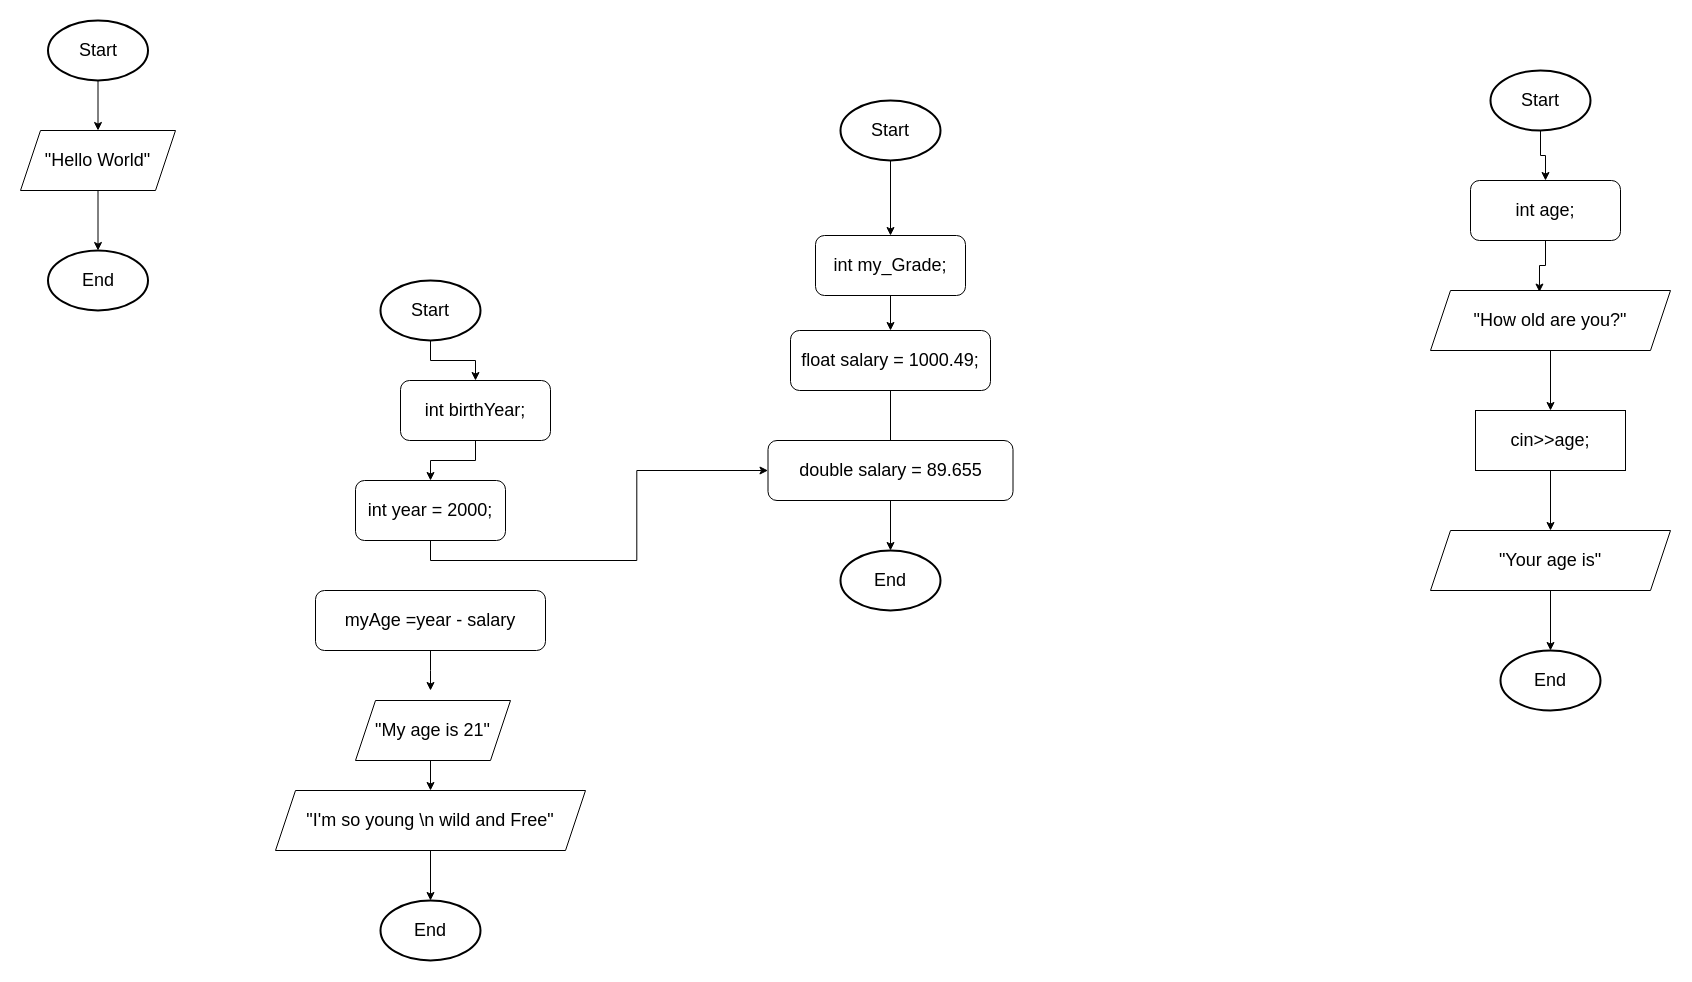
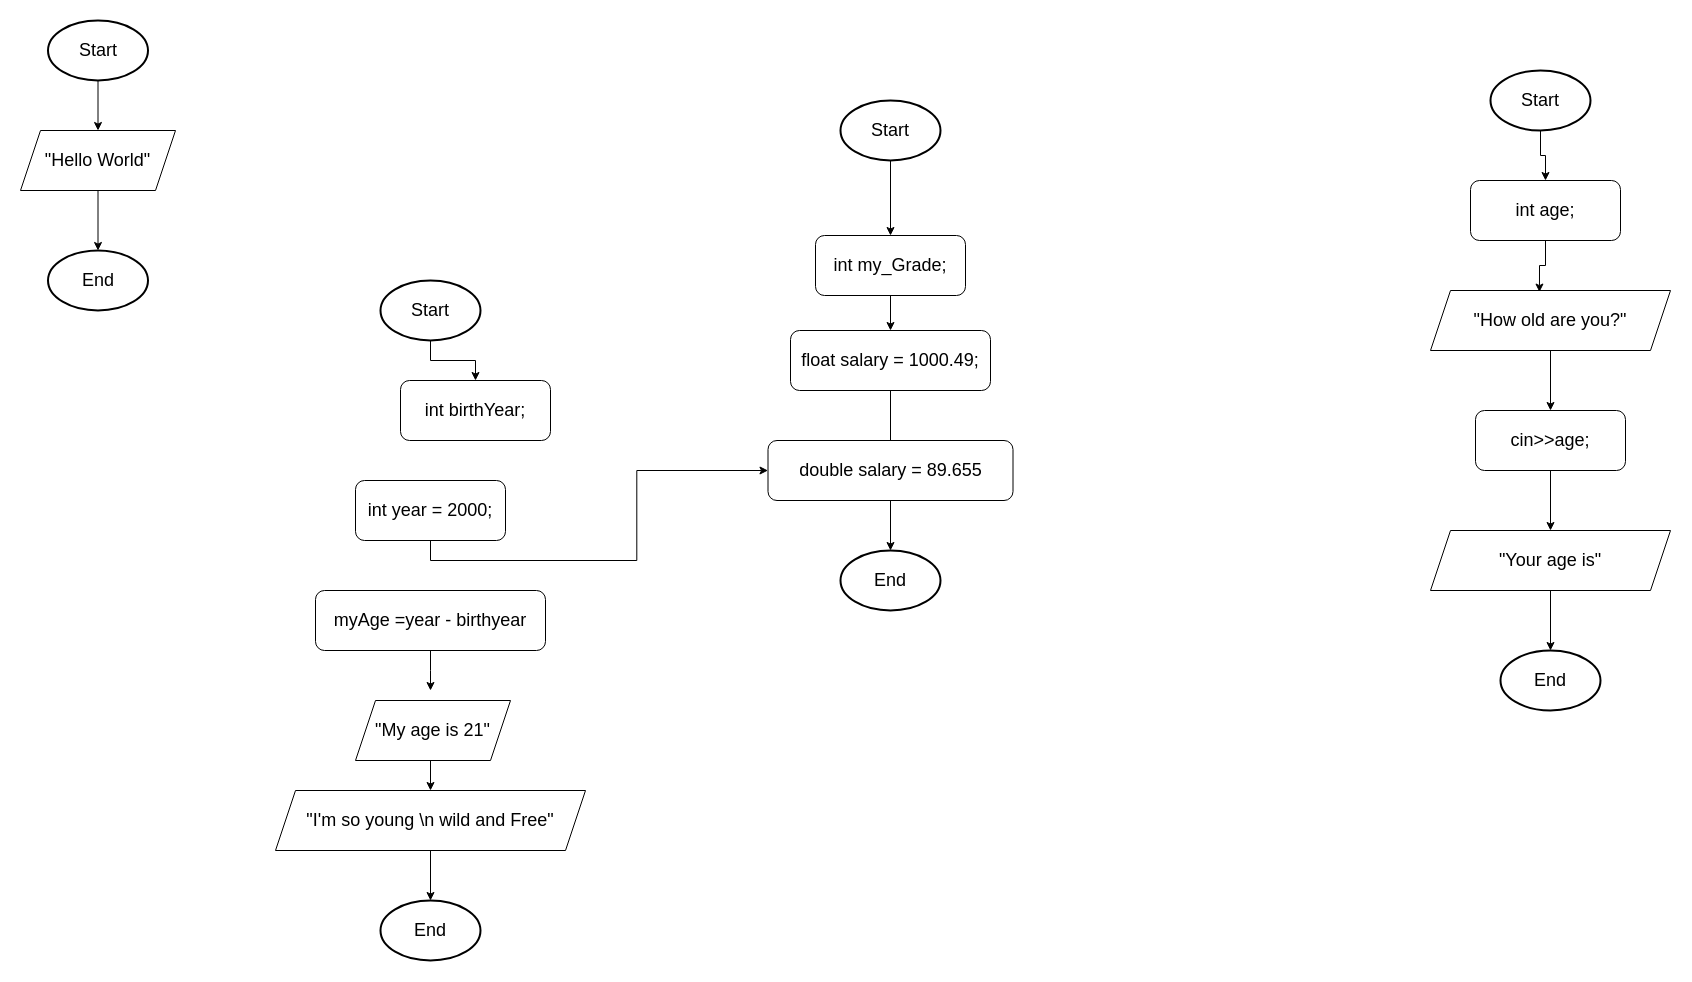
(1551, 441) -> (1551, 441)
(457, 461) -> none
(431, 621) -> (431, 621)
